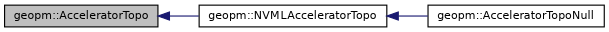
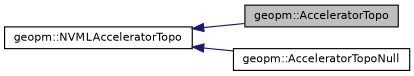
(184, 16) -> (224, 25)
